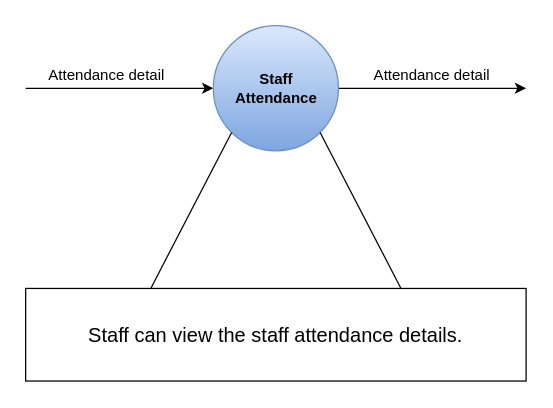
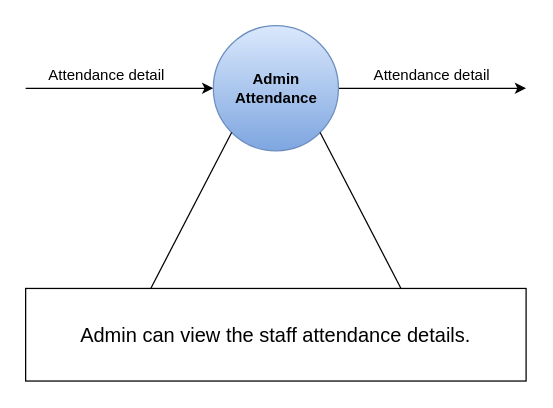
(276, 88) -> (276, 88)
(276, 334) -> (276, 334)
